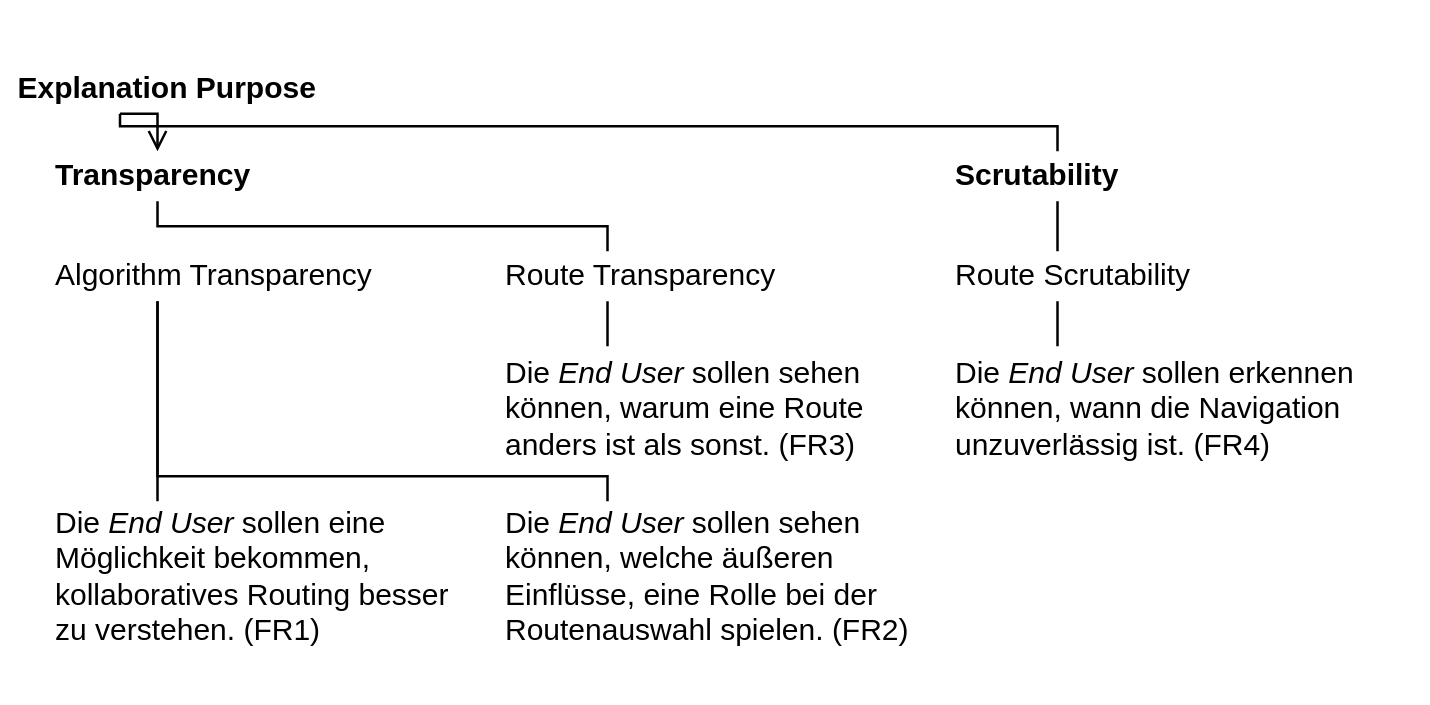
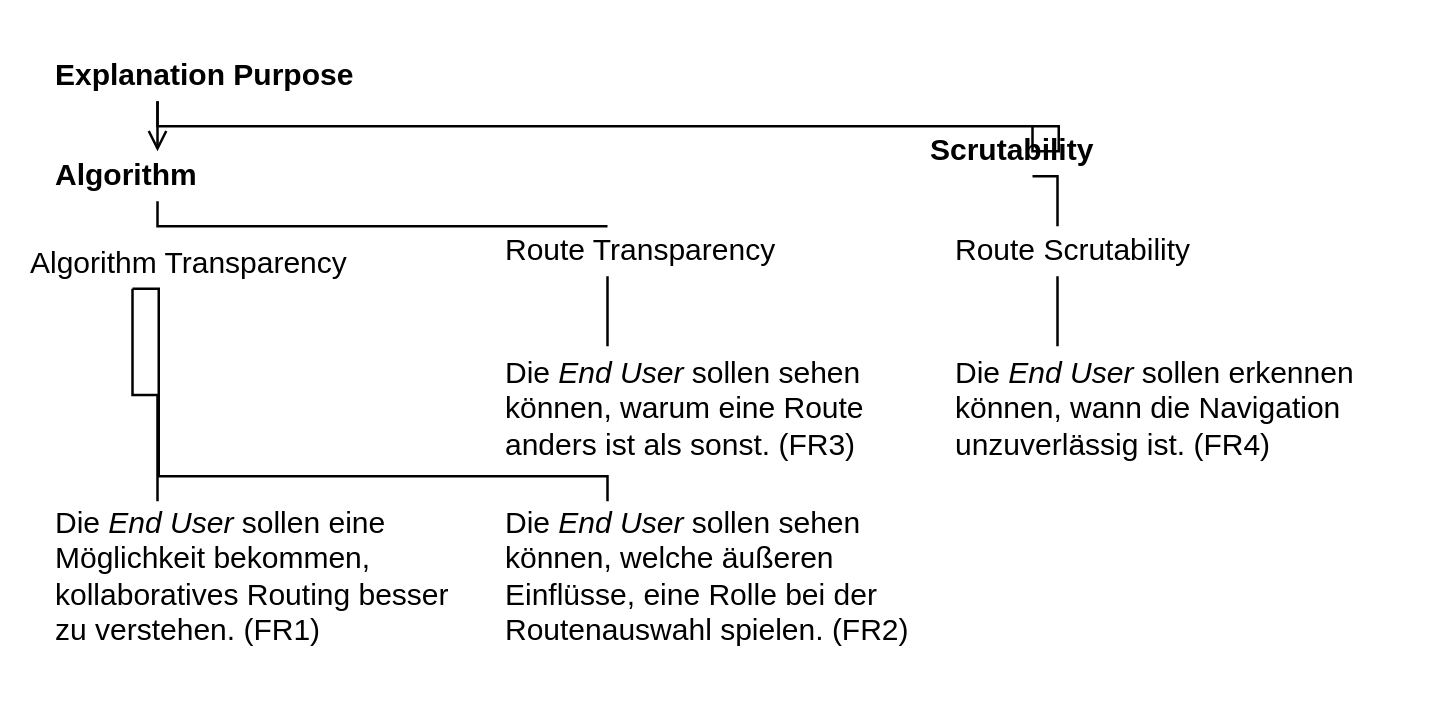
(226, 89) -> (264, 76)
(157, 176) -> (124, 176)
(1164, 176) -> (1139, 151)
(264, 276) -> (239, 264)
(714, 276) -> (714, 251)
(1164, 276) -> (1164, 251)
